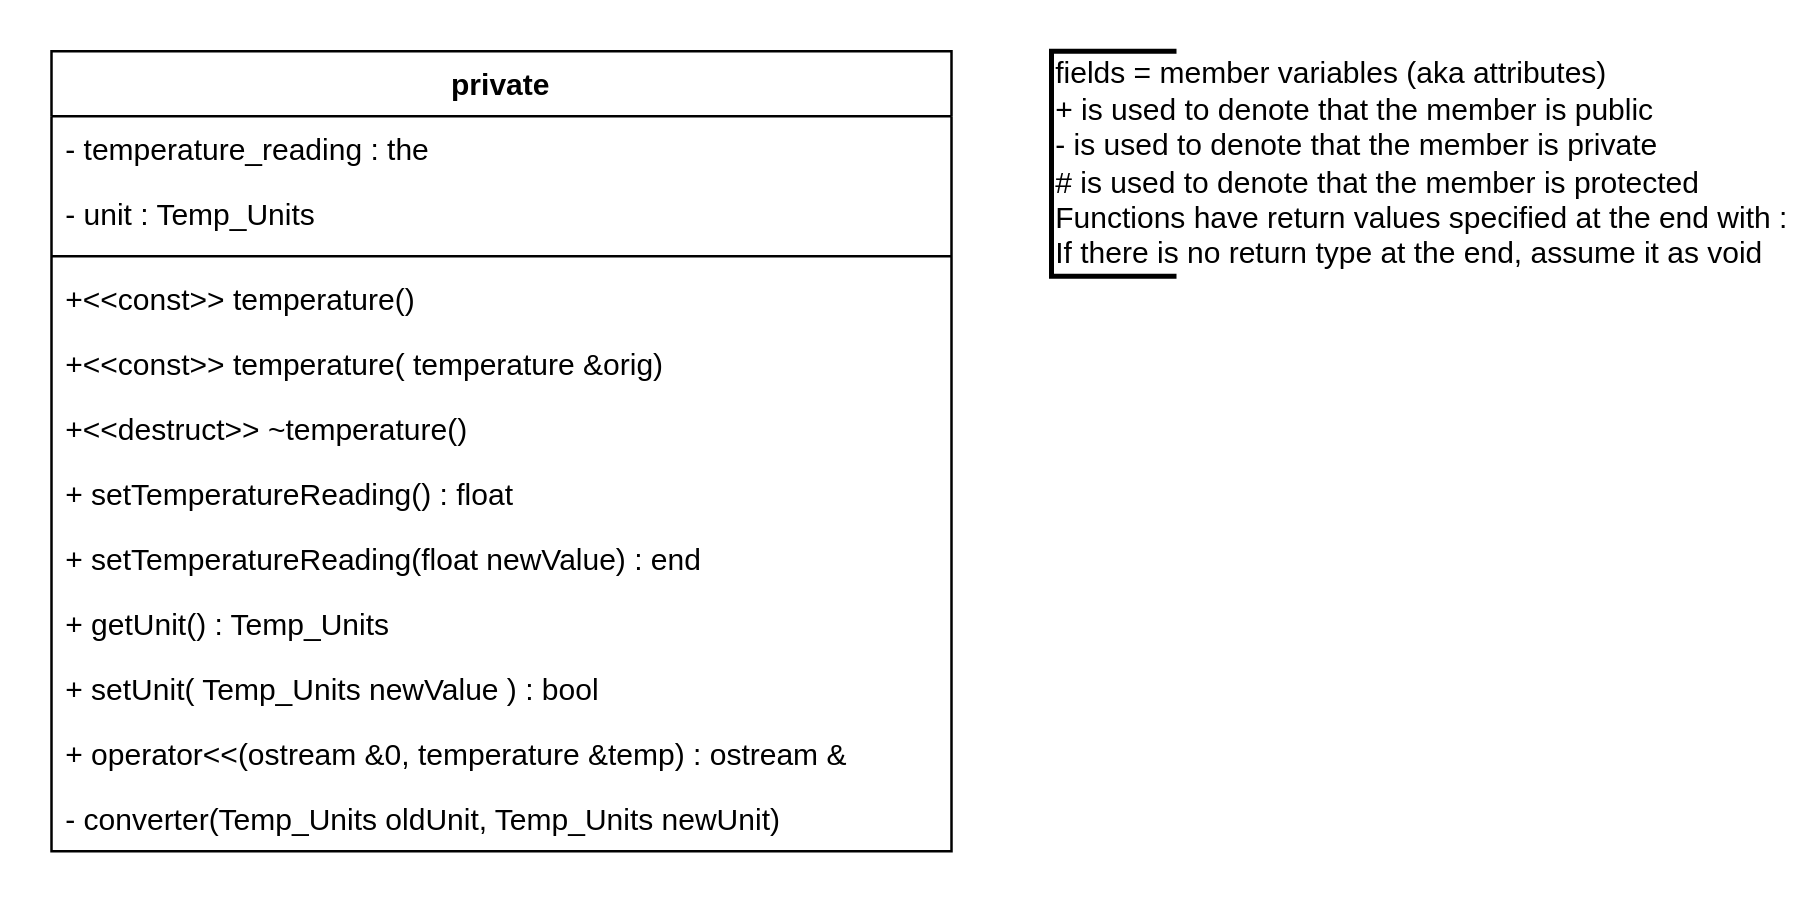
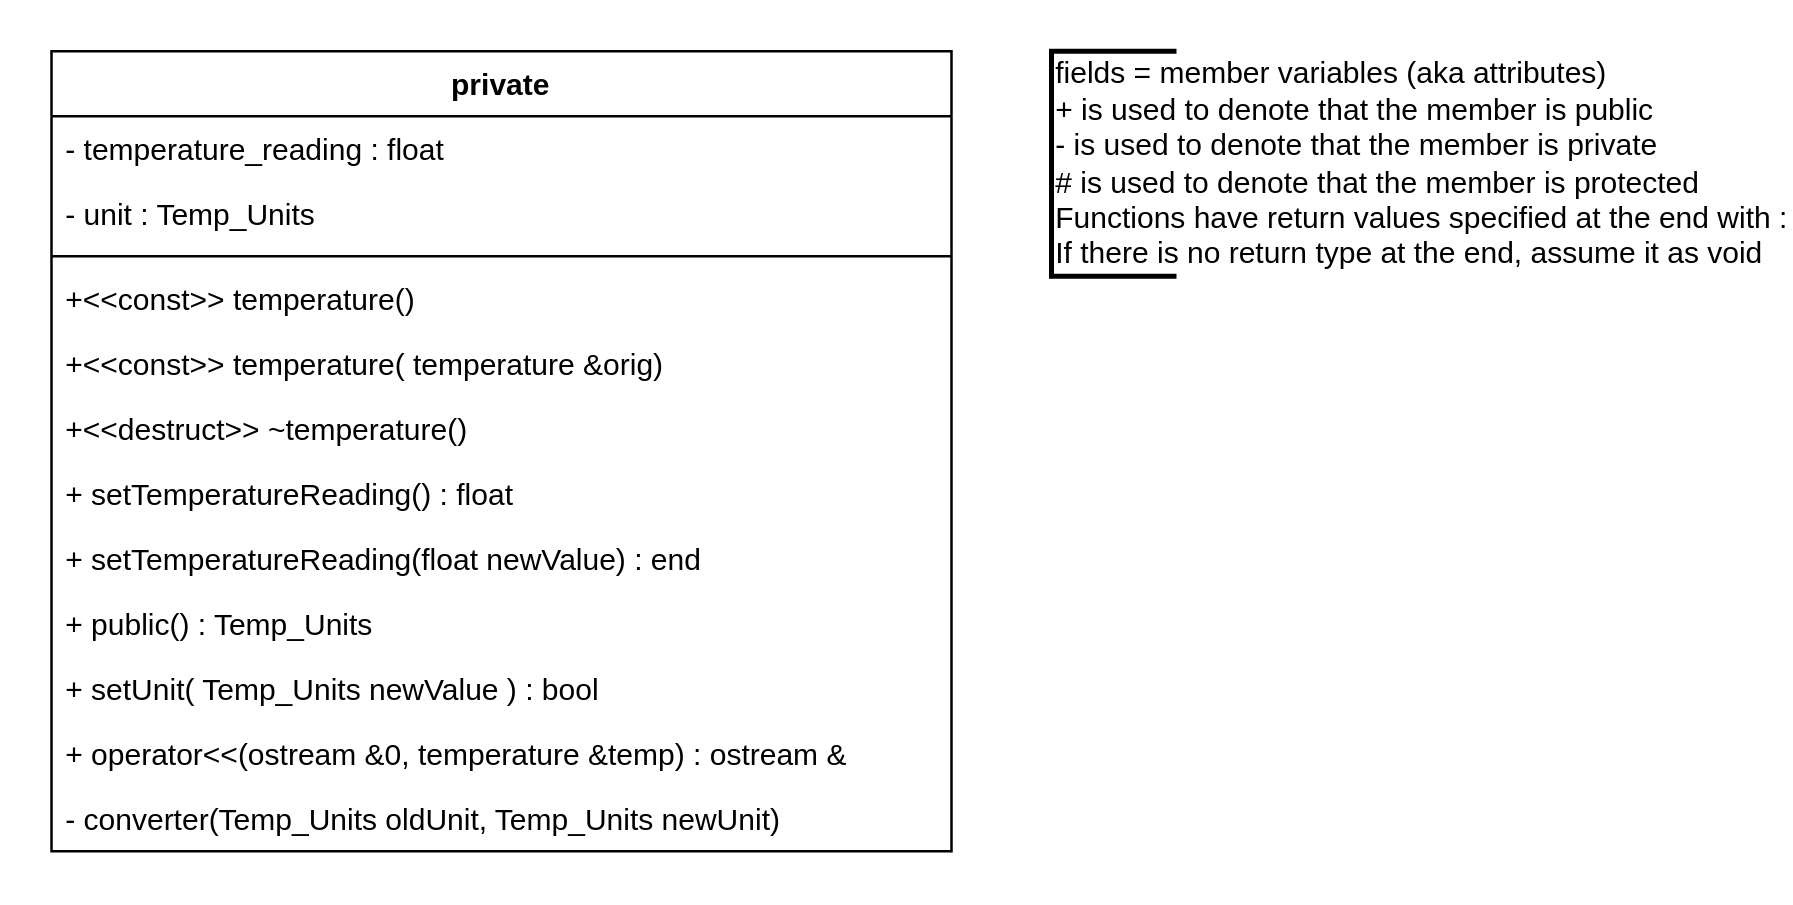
(272, 150) -> (285, 150)
(243, 625) -> (231, 625)
